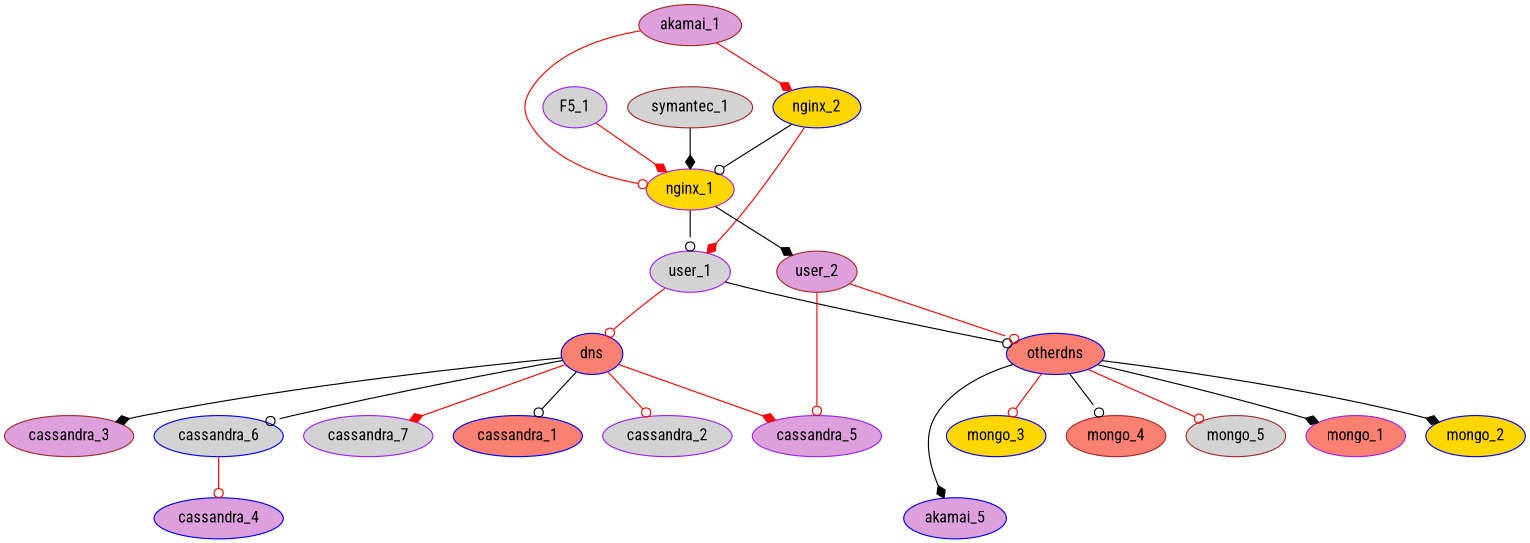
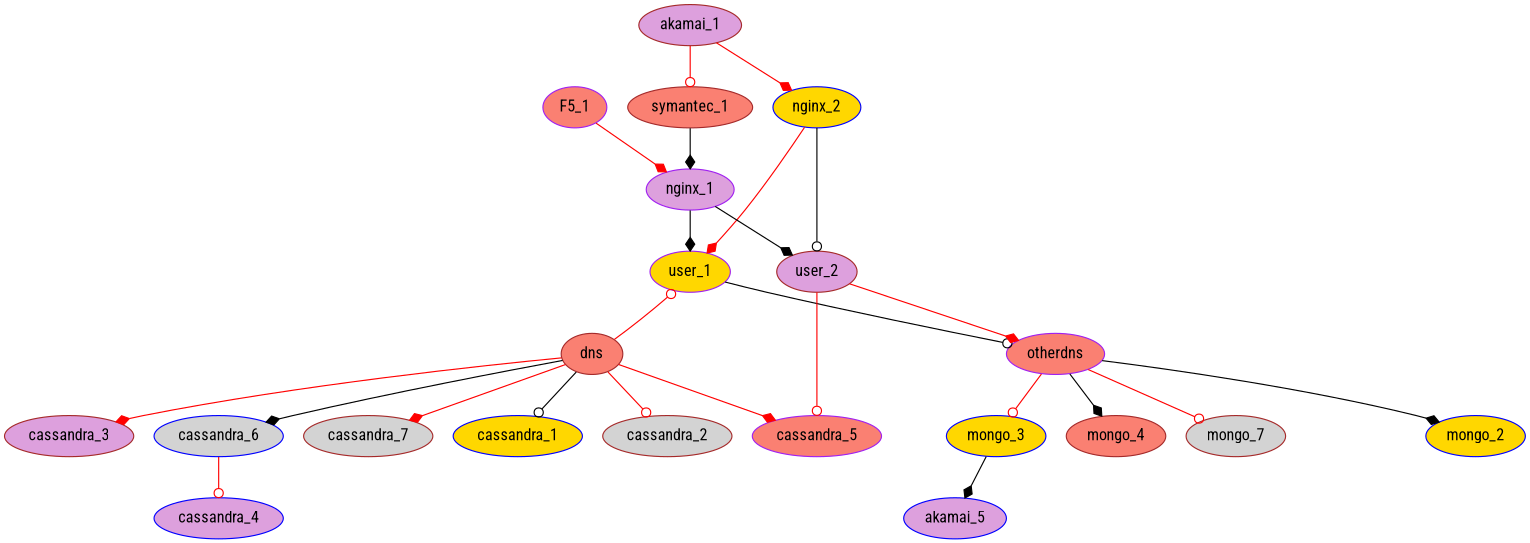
(525, 106) -> (690, 62)
(575, 107) -> (575, 107)
(690, 107) -> (690, 107)
(758, 146) -> (817, 185)
(690, 190) -> (690, 190)
(690, 224) -> (690, 224)
(690, 272) -> (690, 272)
(639, 308) -> (641, 319)
(927, 310) -> (927, 310)
(592, 354) -> (592, 354)
(1056, 354) -> (1056, 354)
(345, 383) -> (345, 383)
(421, 388) -> (421, 388)
(1082, 390) -> (1082, 390)
(942, 407) -> (979, 471)
(368, 436) -> (368, 436)
(518, 436) -> (518, 436)
(667, 436) -> (667, 436)
(817, 436) -> (817, 436)
(1236, 436) -> (1236, 436)
(1356, 436) -> none
